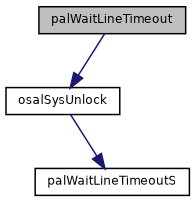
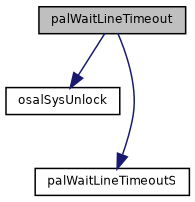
(84, 135) -> (134, 93)
